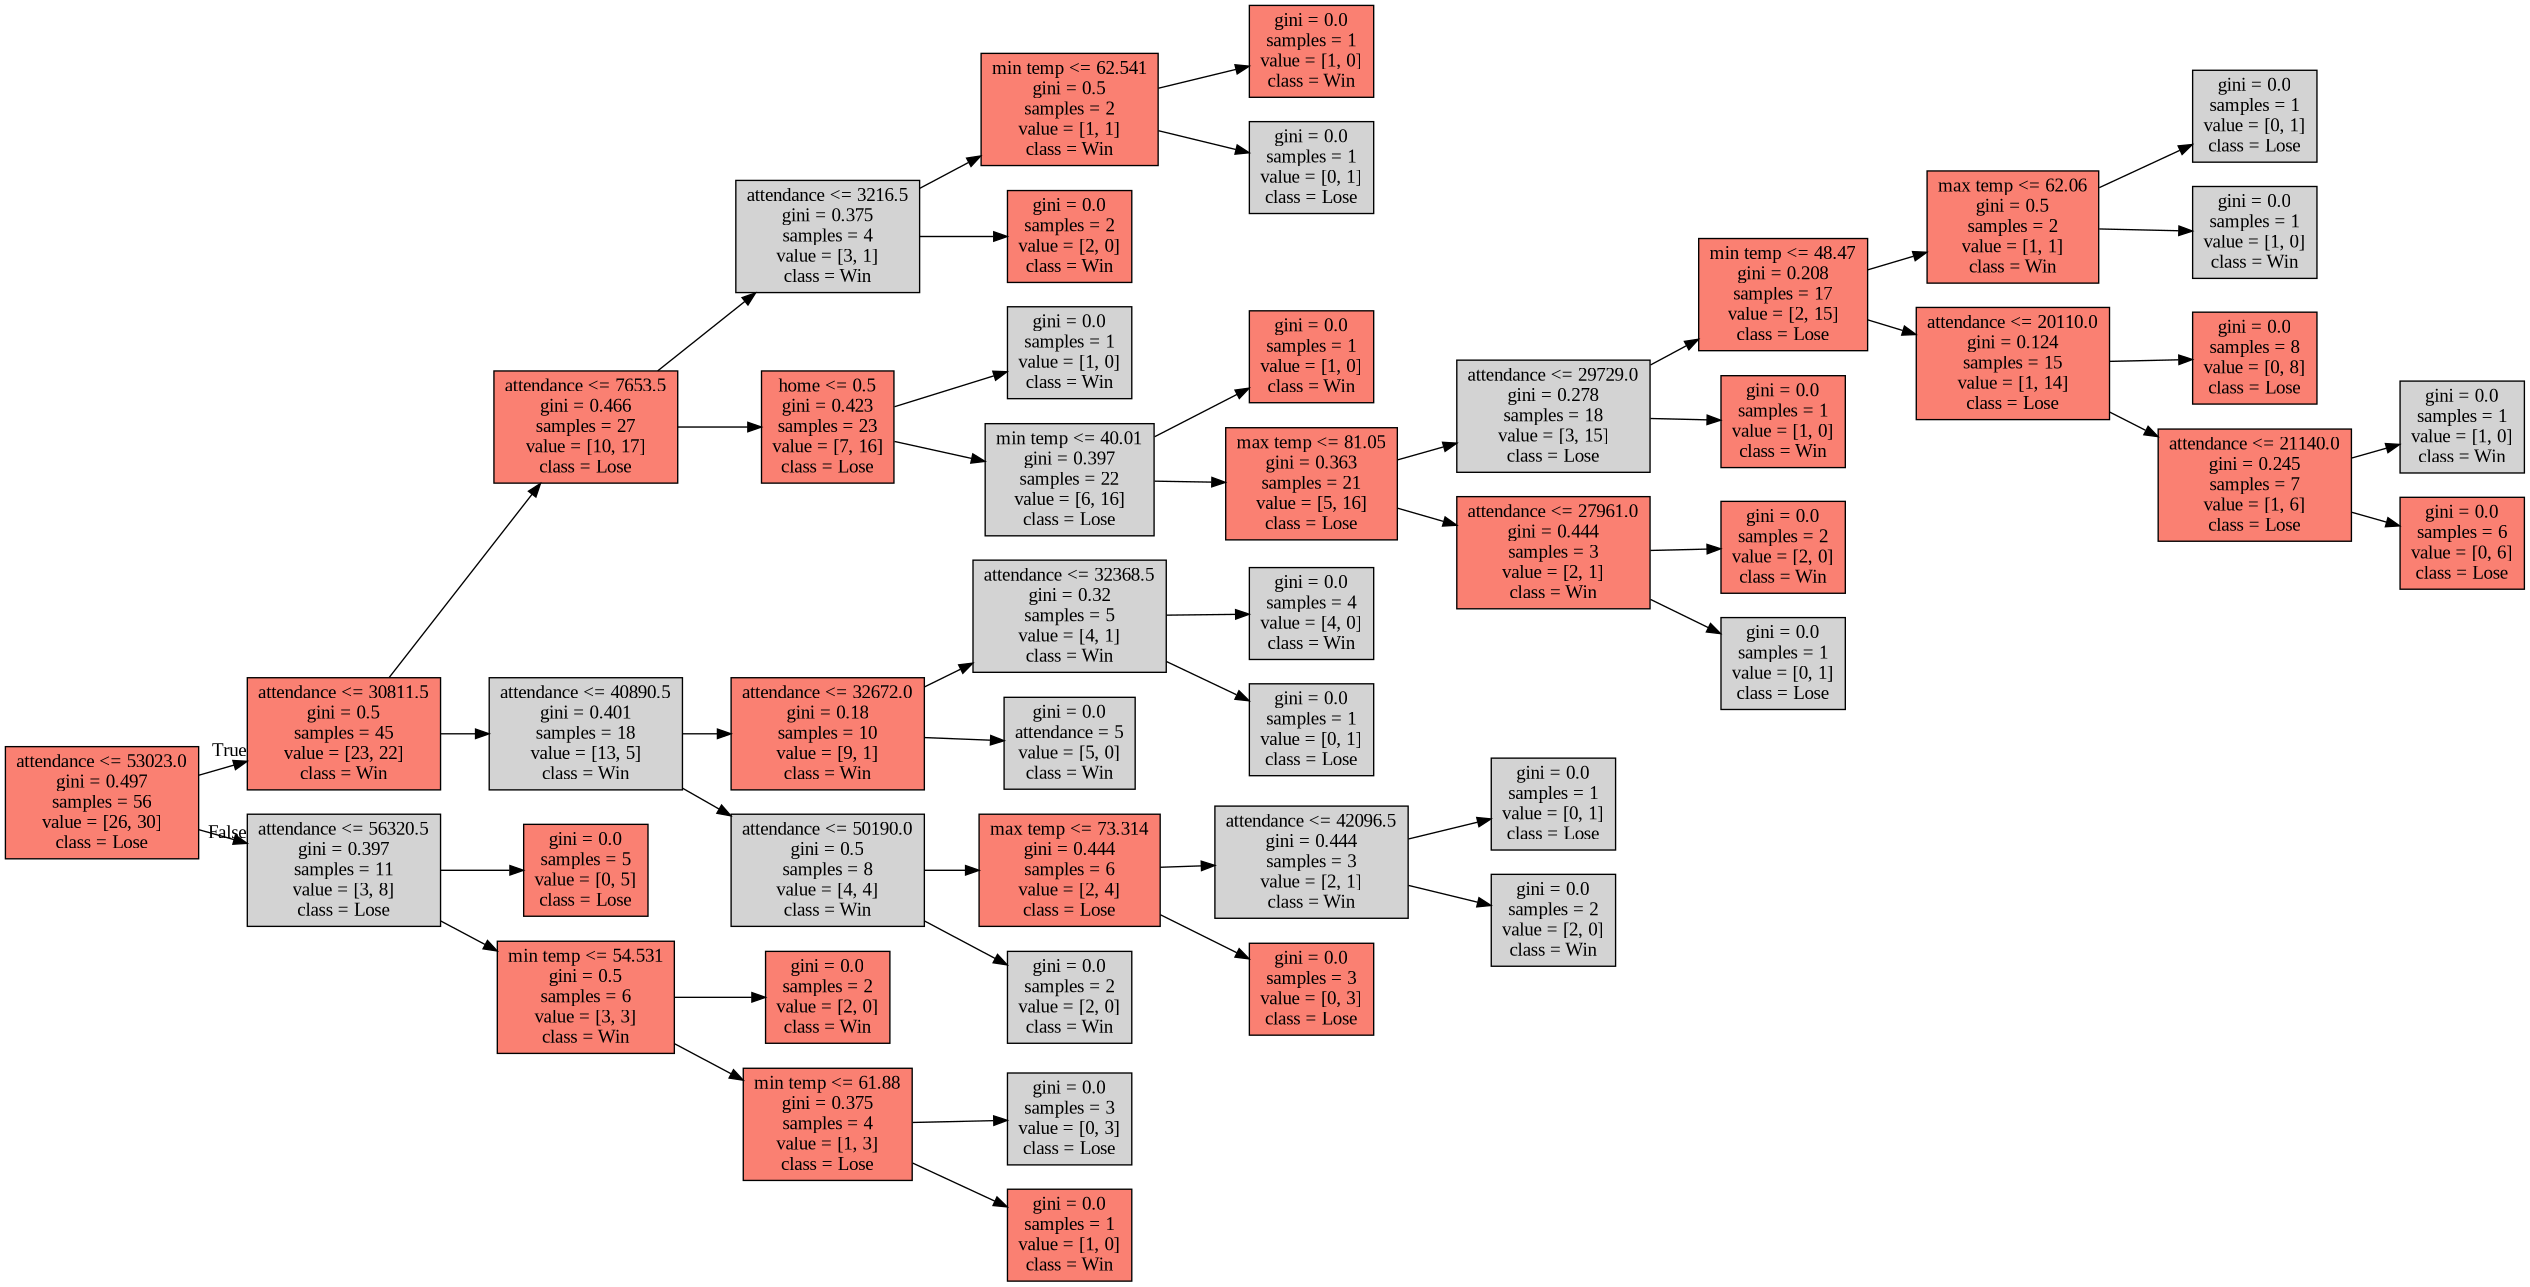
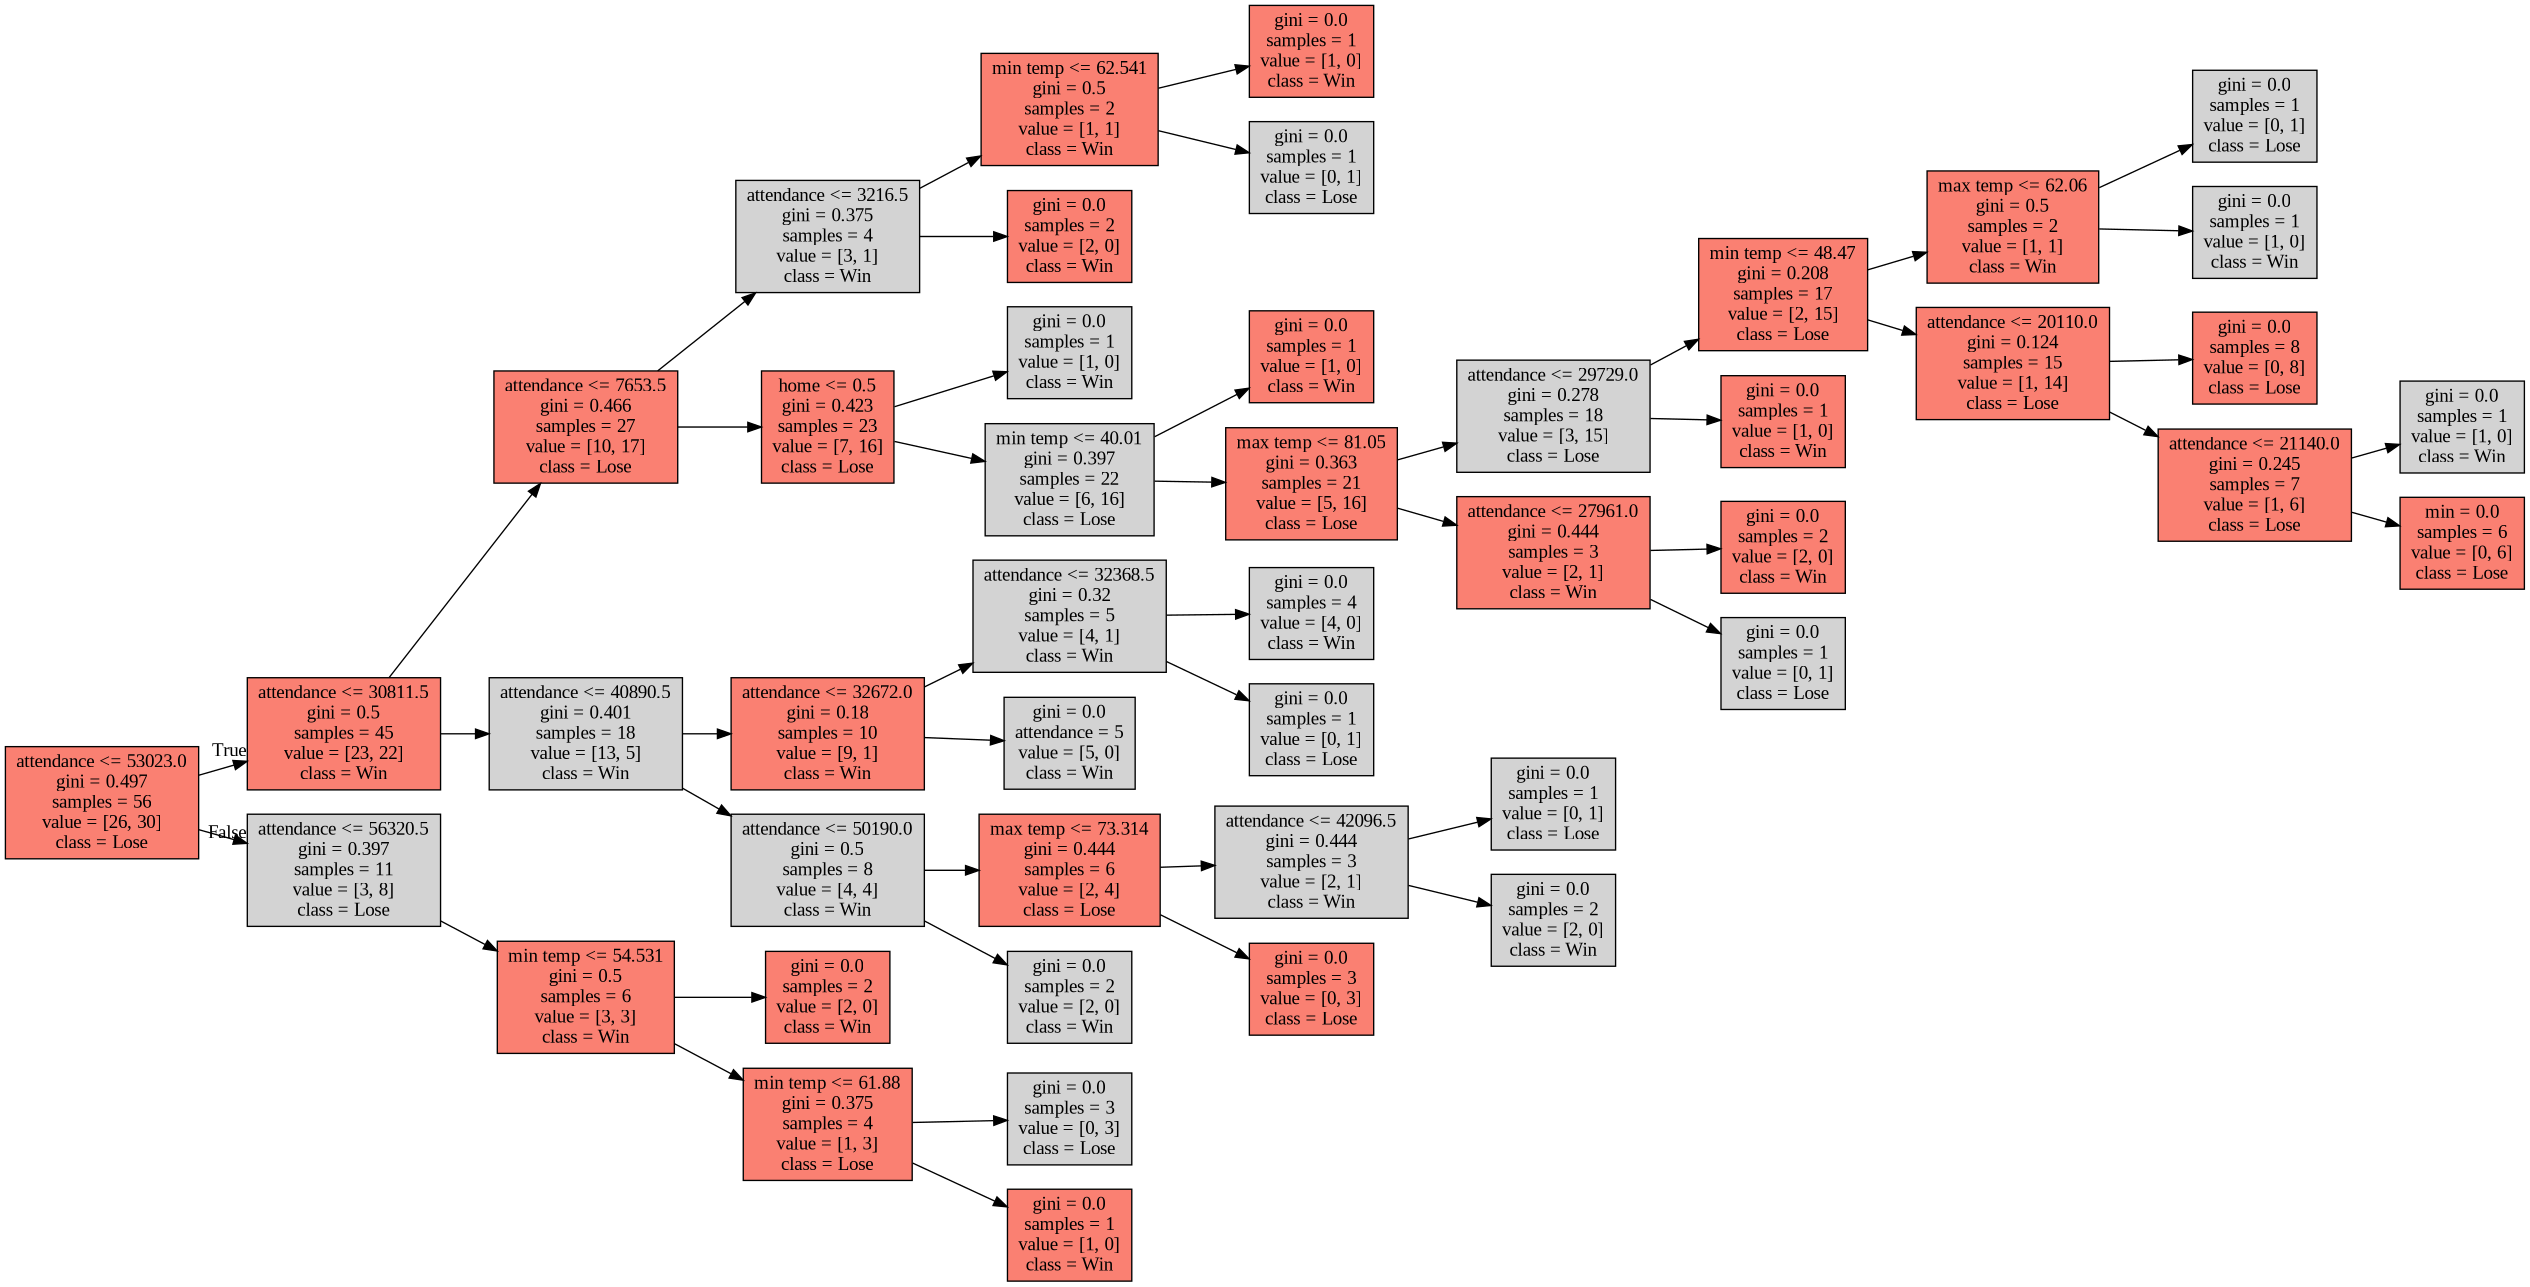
(2462, 543) -> (2462, 543)
(586, 870) -> none
